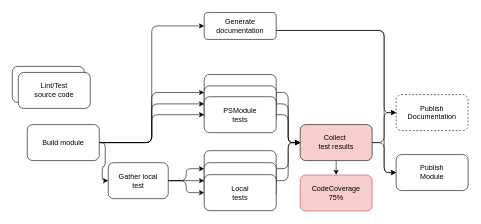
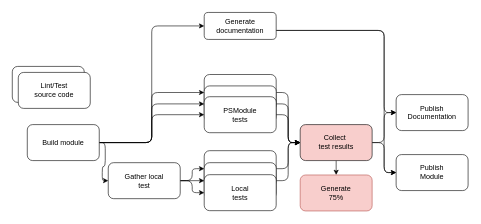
(432, 113) -> (432, 113)
(138, 181) -> (144, 181)
(336, 193) -> (336, 193)
